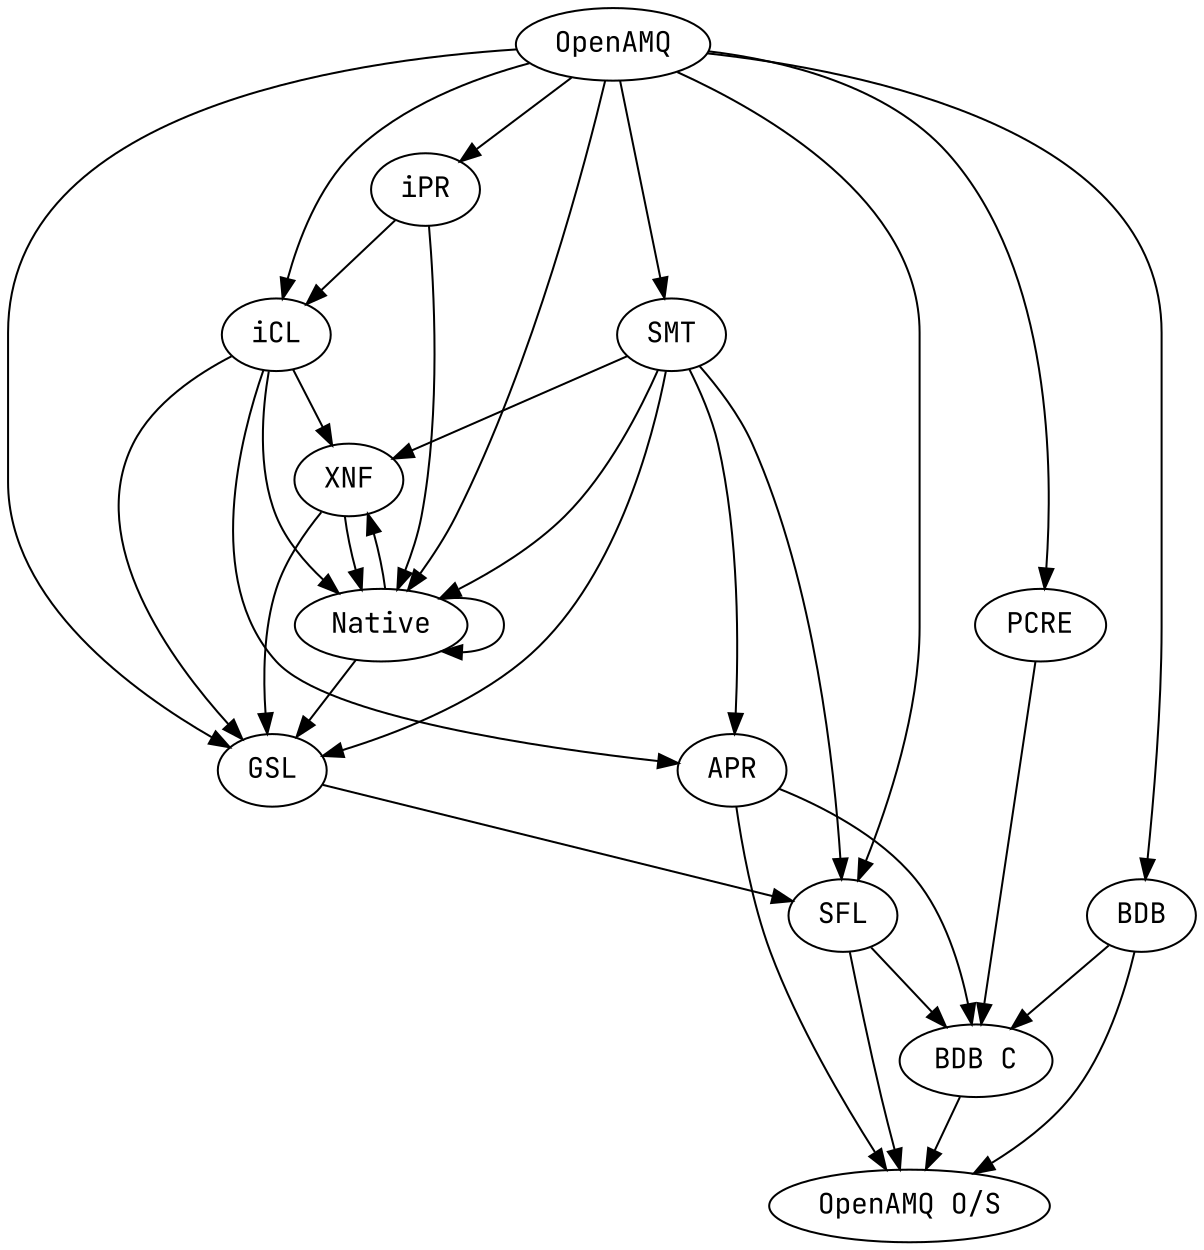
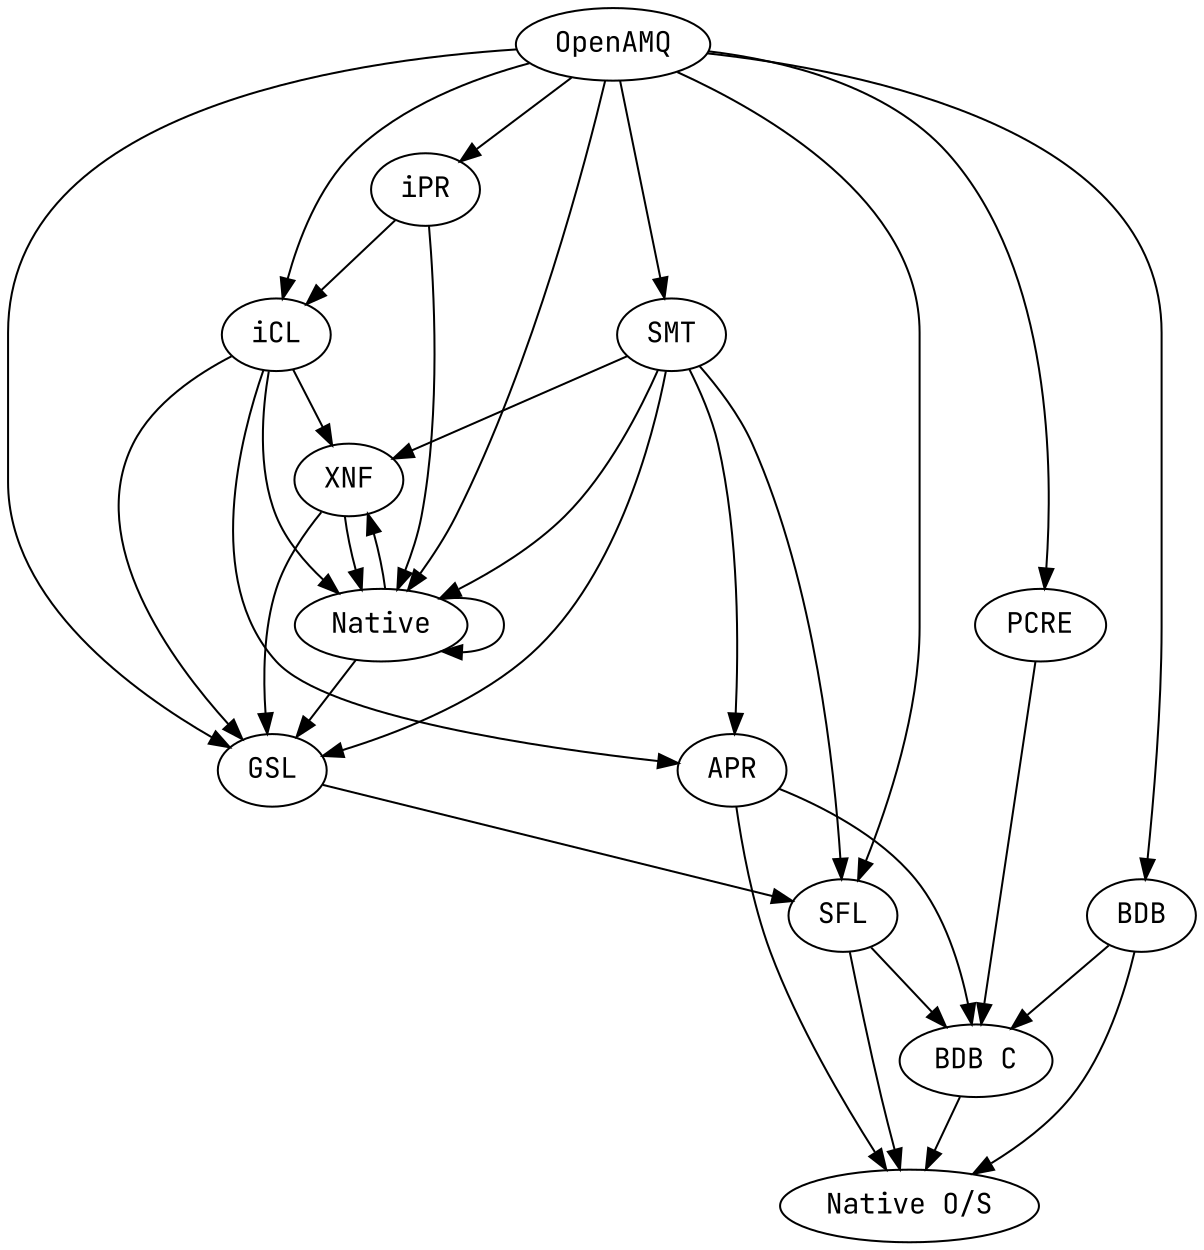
(910, 1206) -> (910, 1206)
